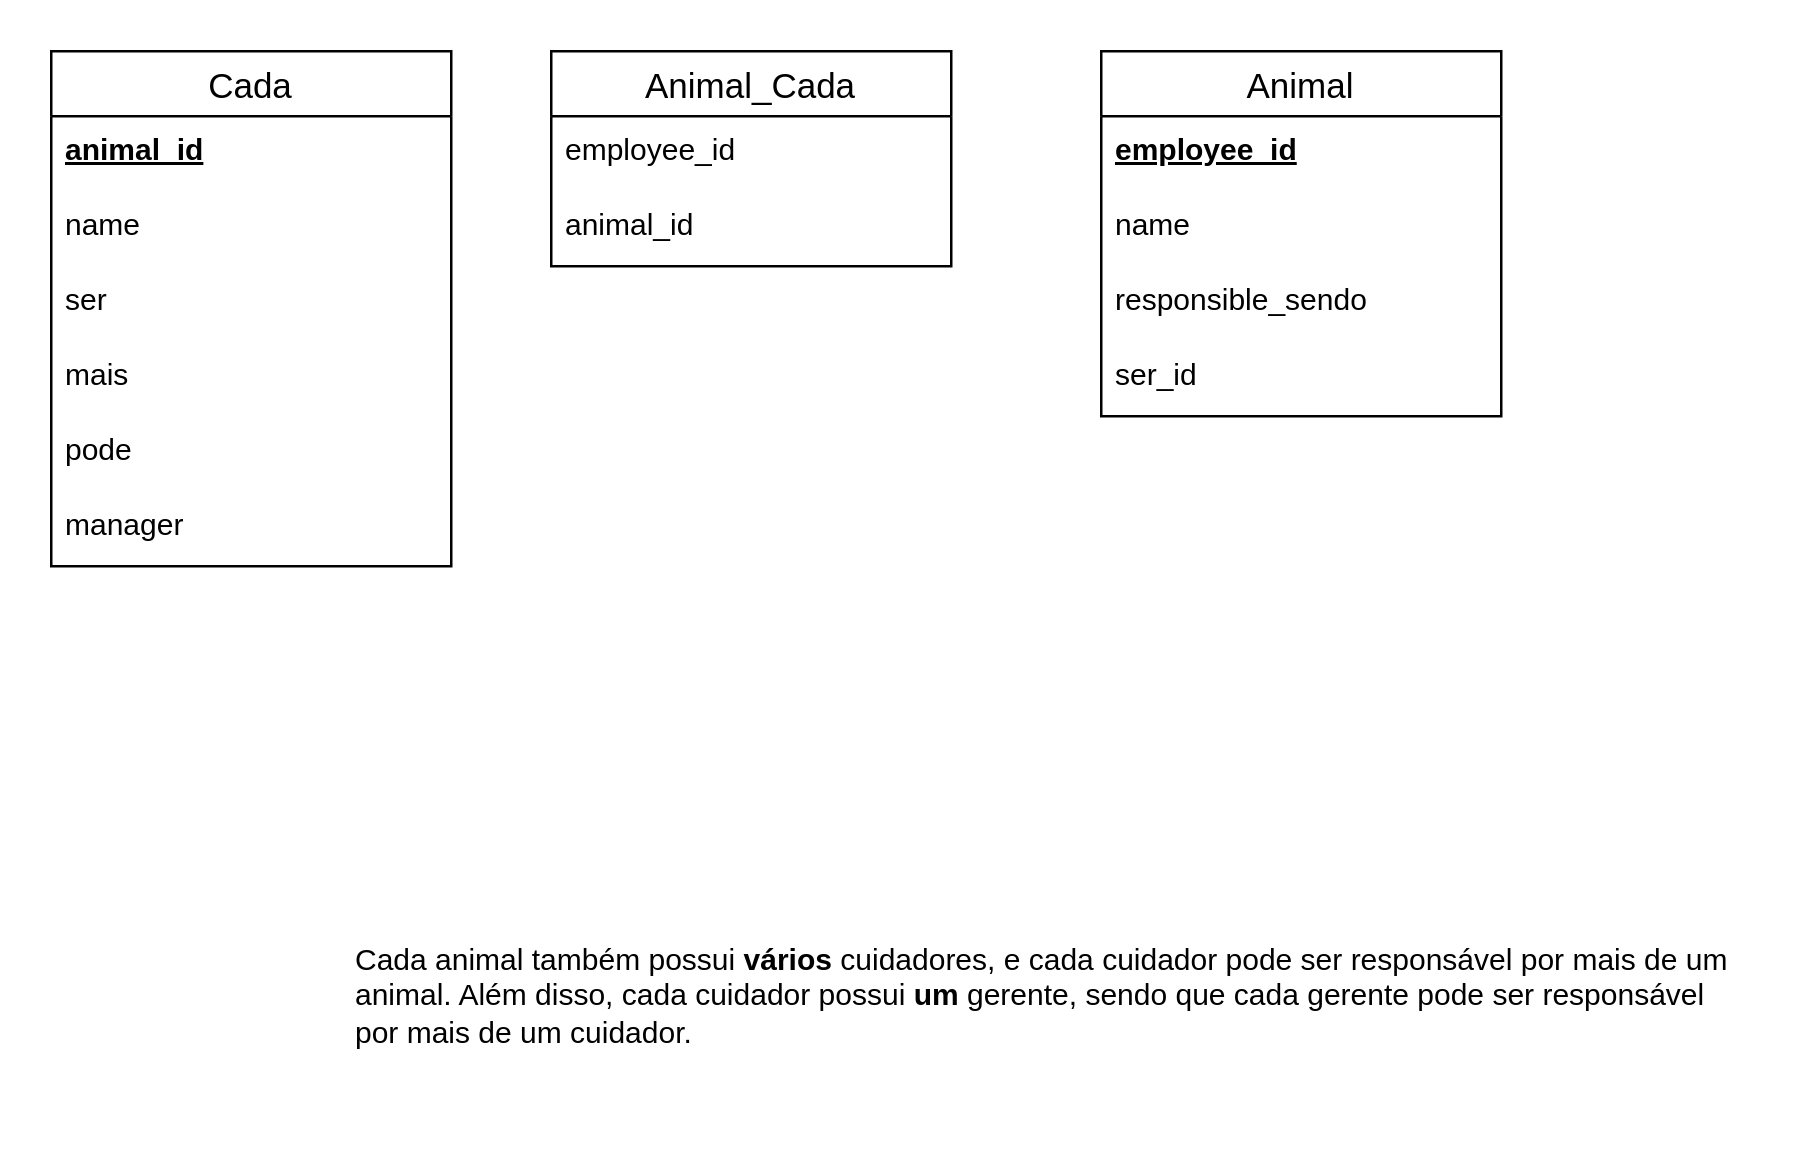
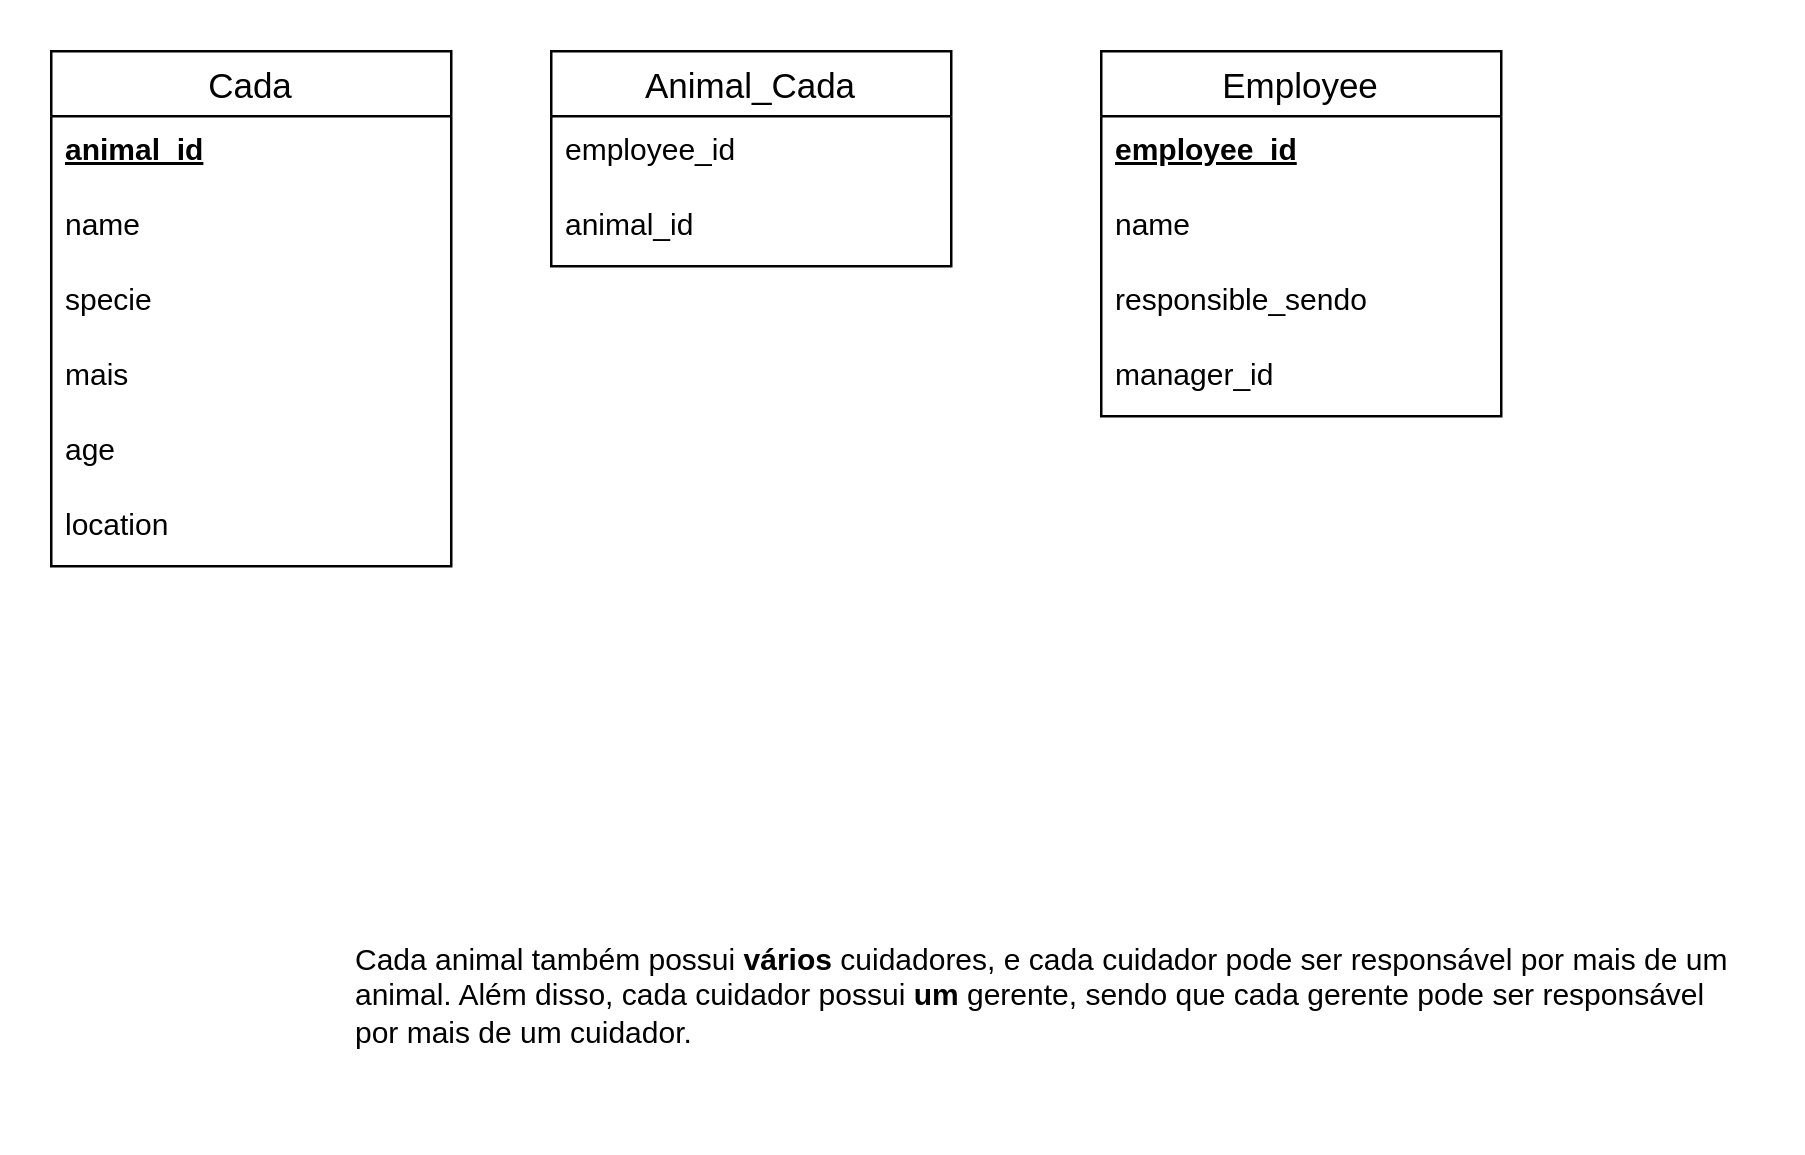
(1300, 86) -> (1300, 86)
(90, 300) -> (112, 300)
(1162, 375) -> (1195, 375)
(99, 450) -> (90, 450)
(124, 525) -> (124, 525)
